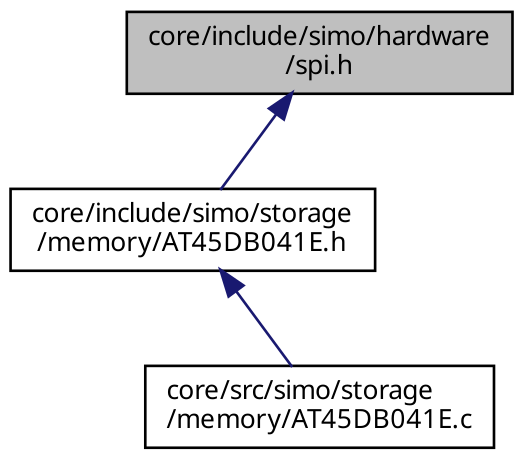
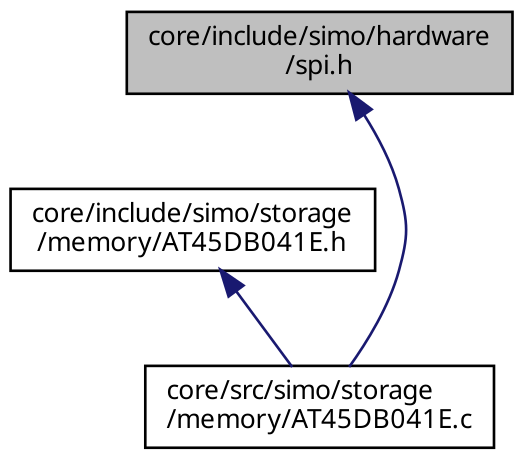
(248, 152) -> (405, 243)
